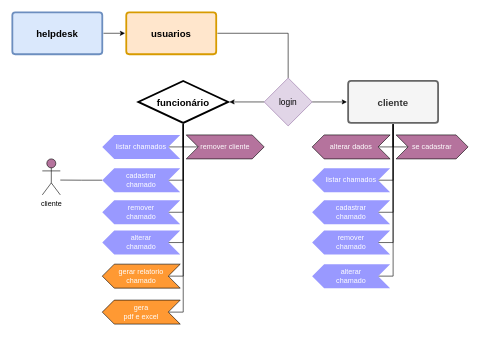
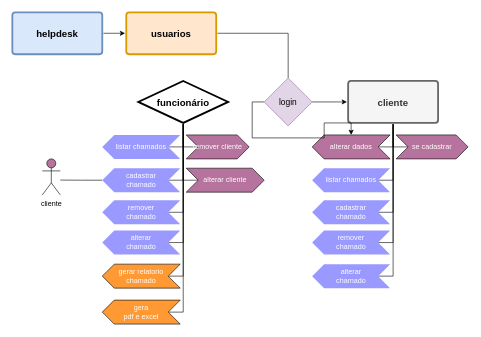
(234, 102) -> (253, 138)
(225, 147) -> (218, 147)
none -> (191, 180)
none -> (225, 180)
